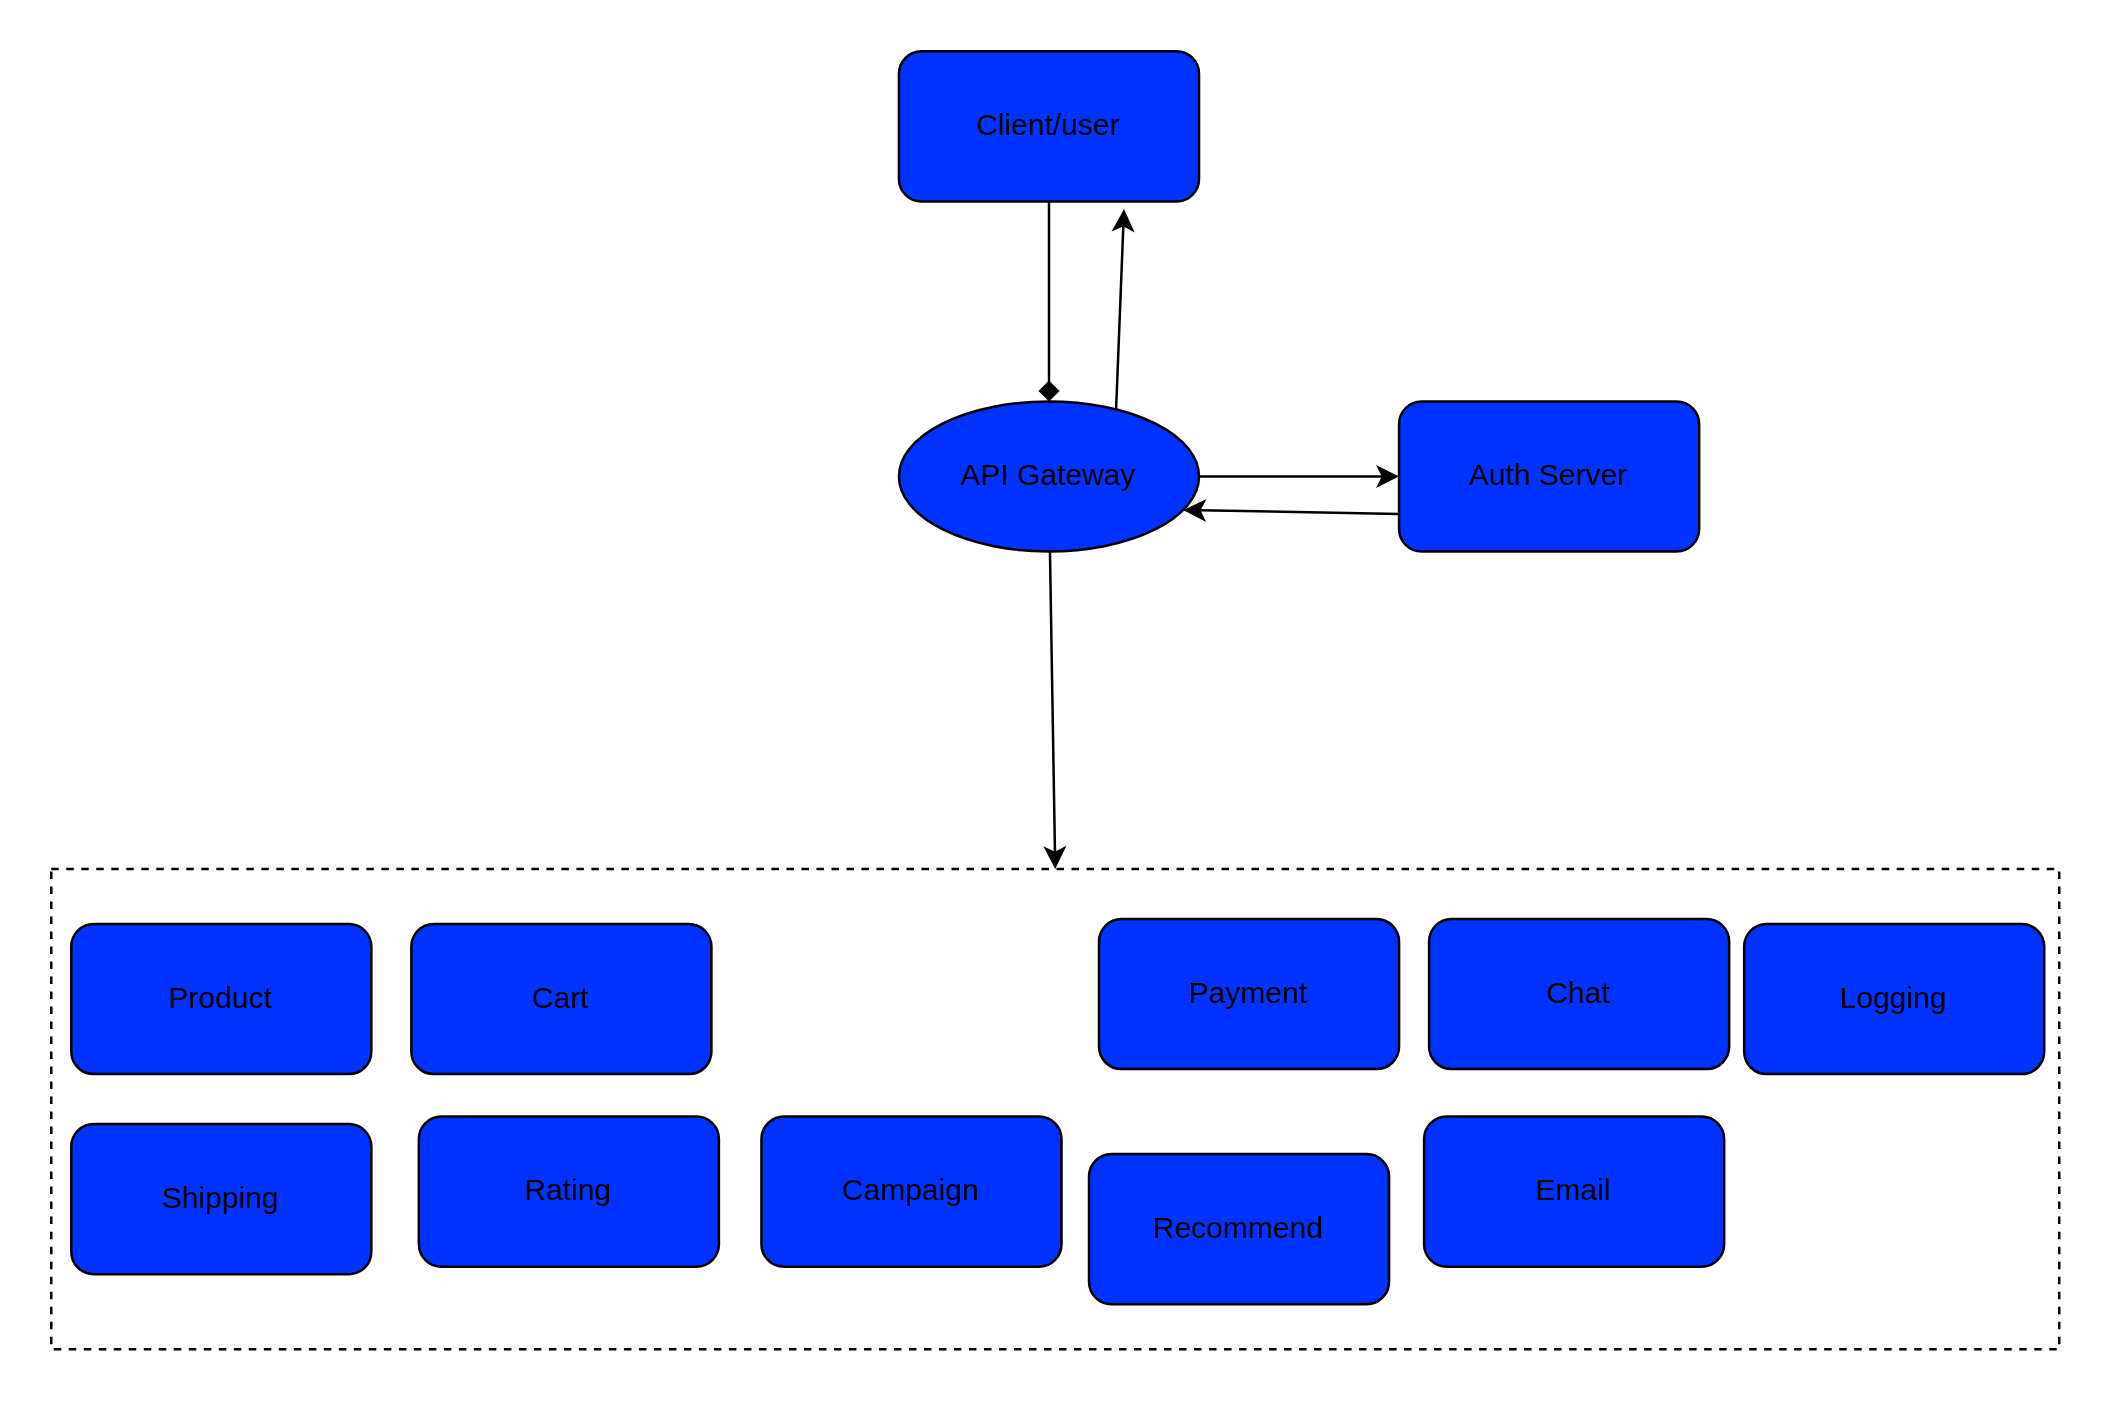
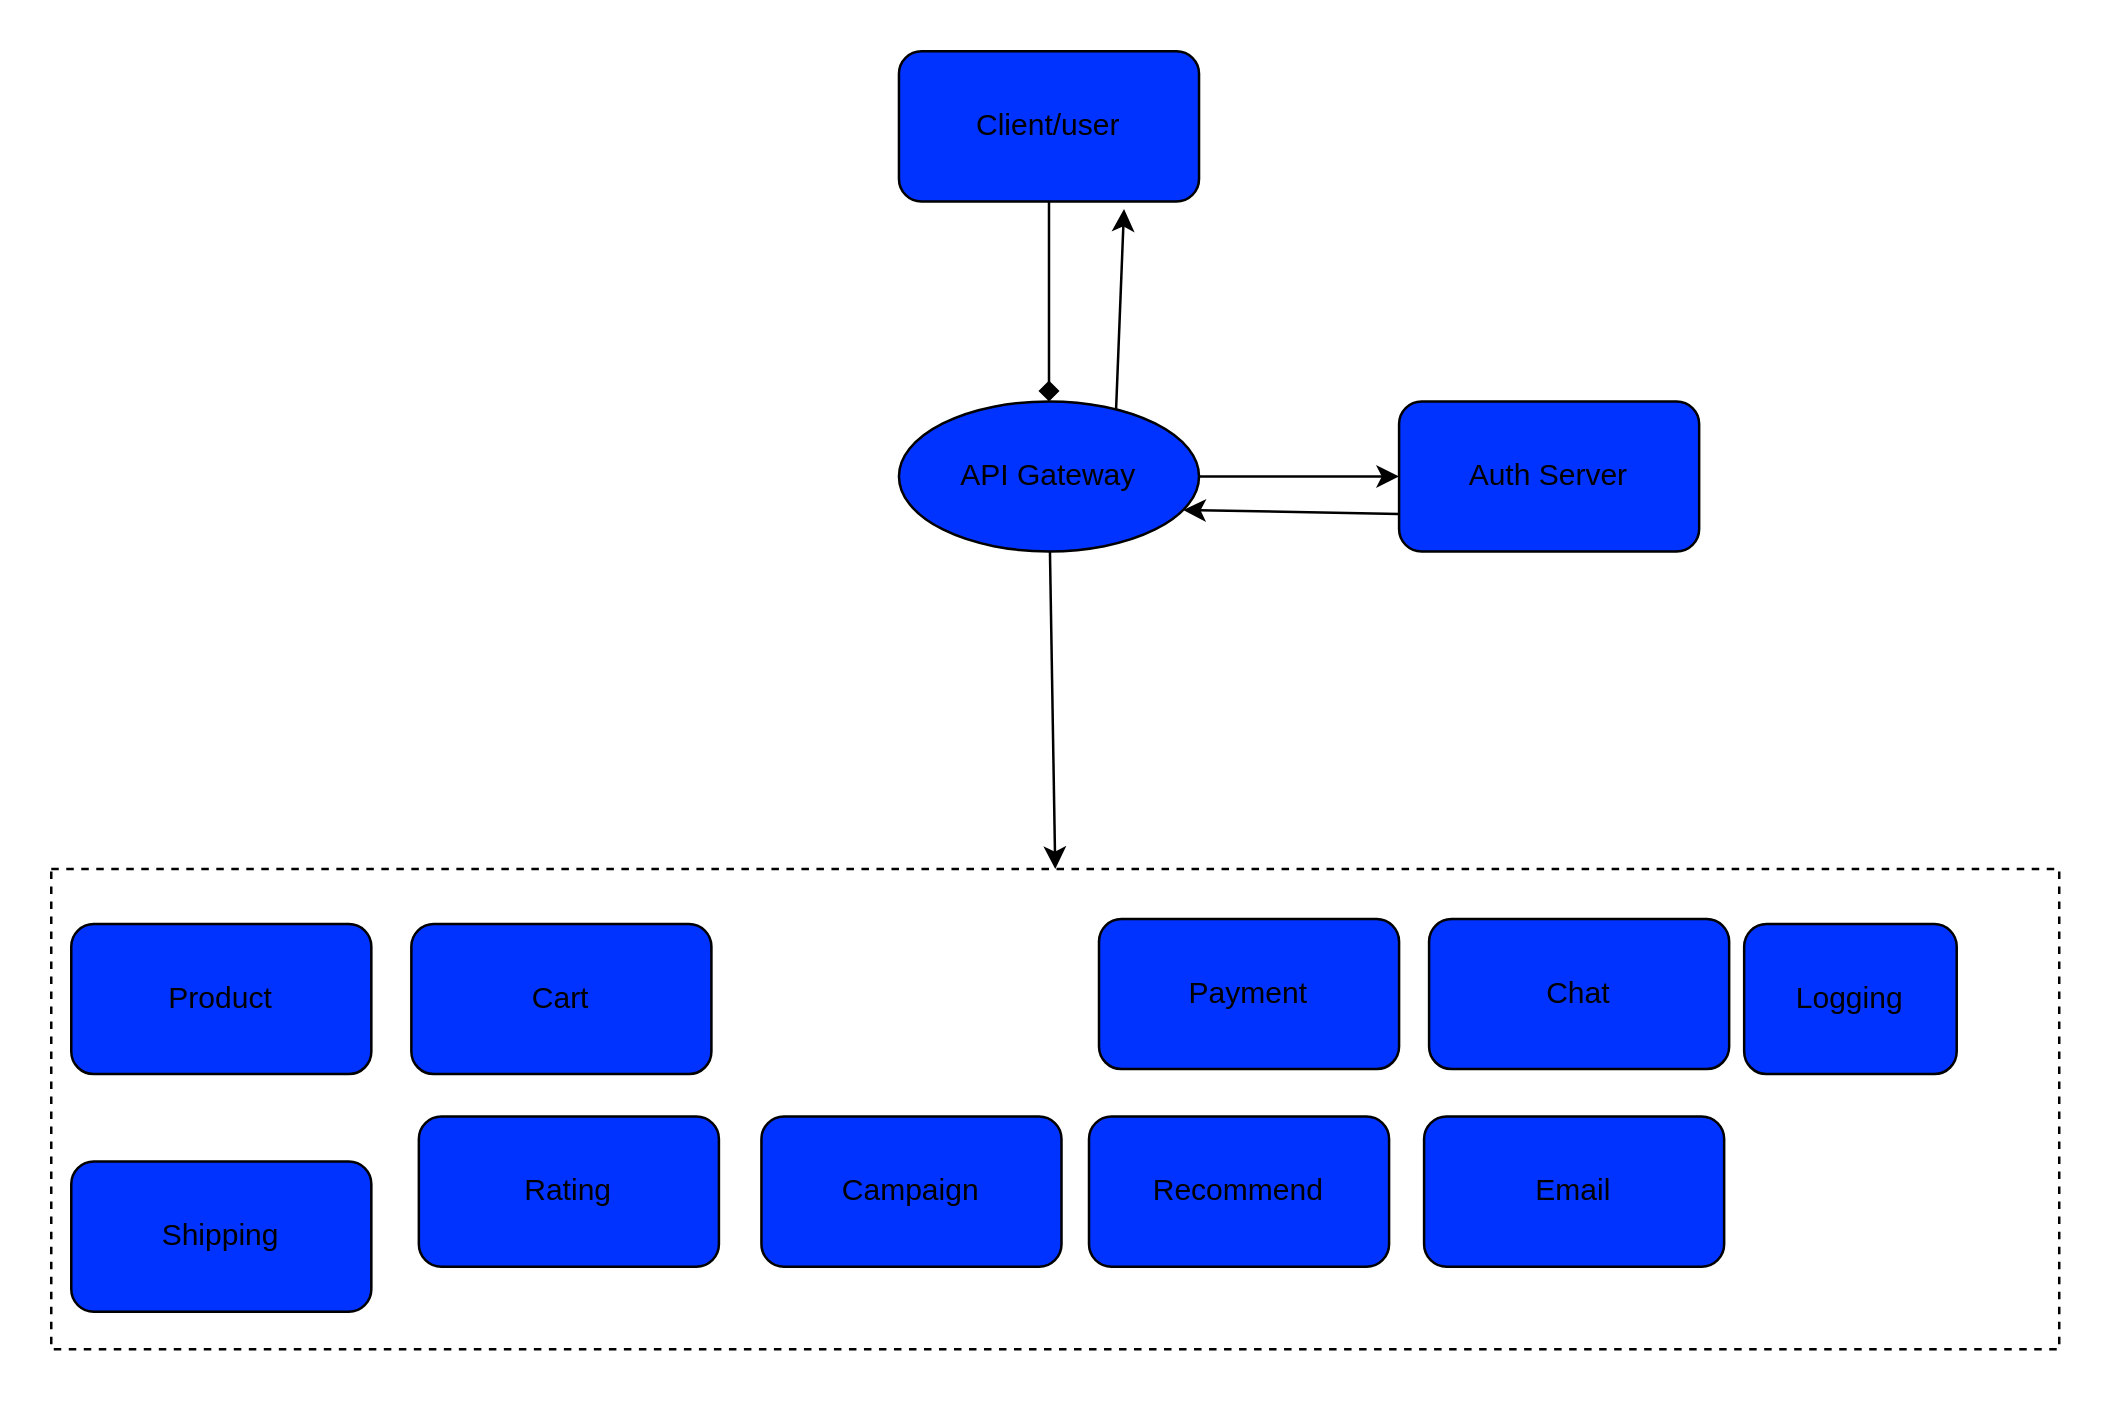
(1894, 999) -> (1850, 999)
(221, 1199) -> (221, 1236)
(1239, 1229) -> (1239, 1191)
